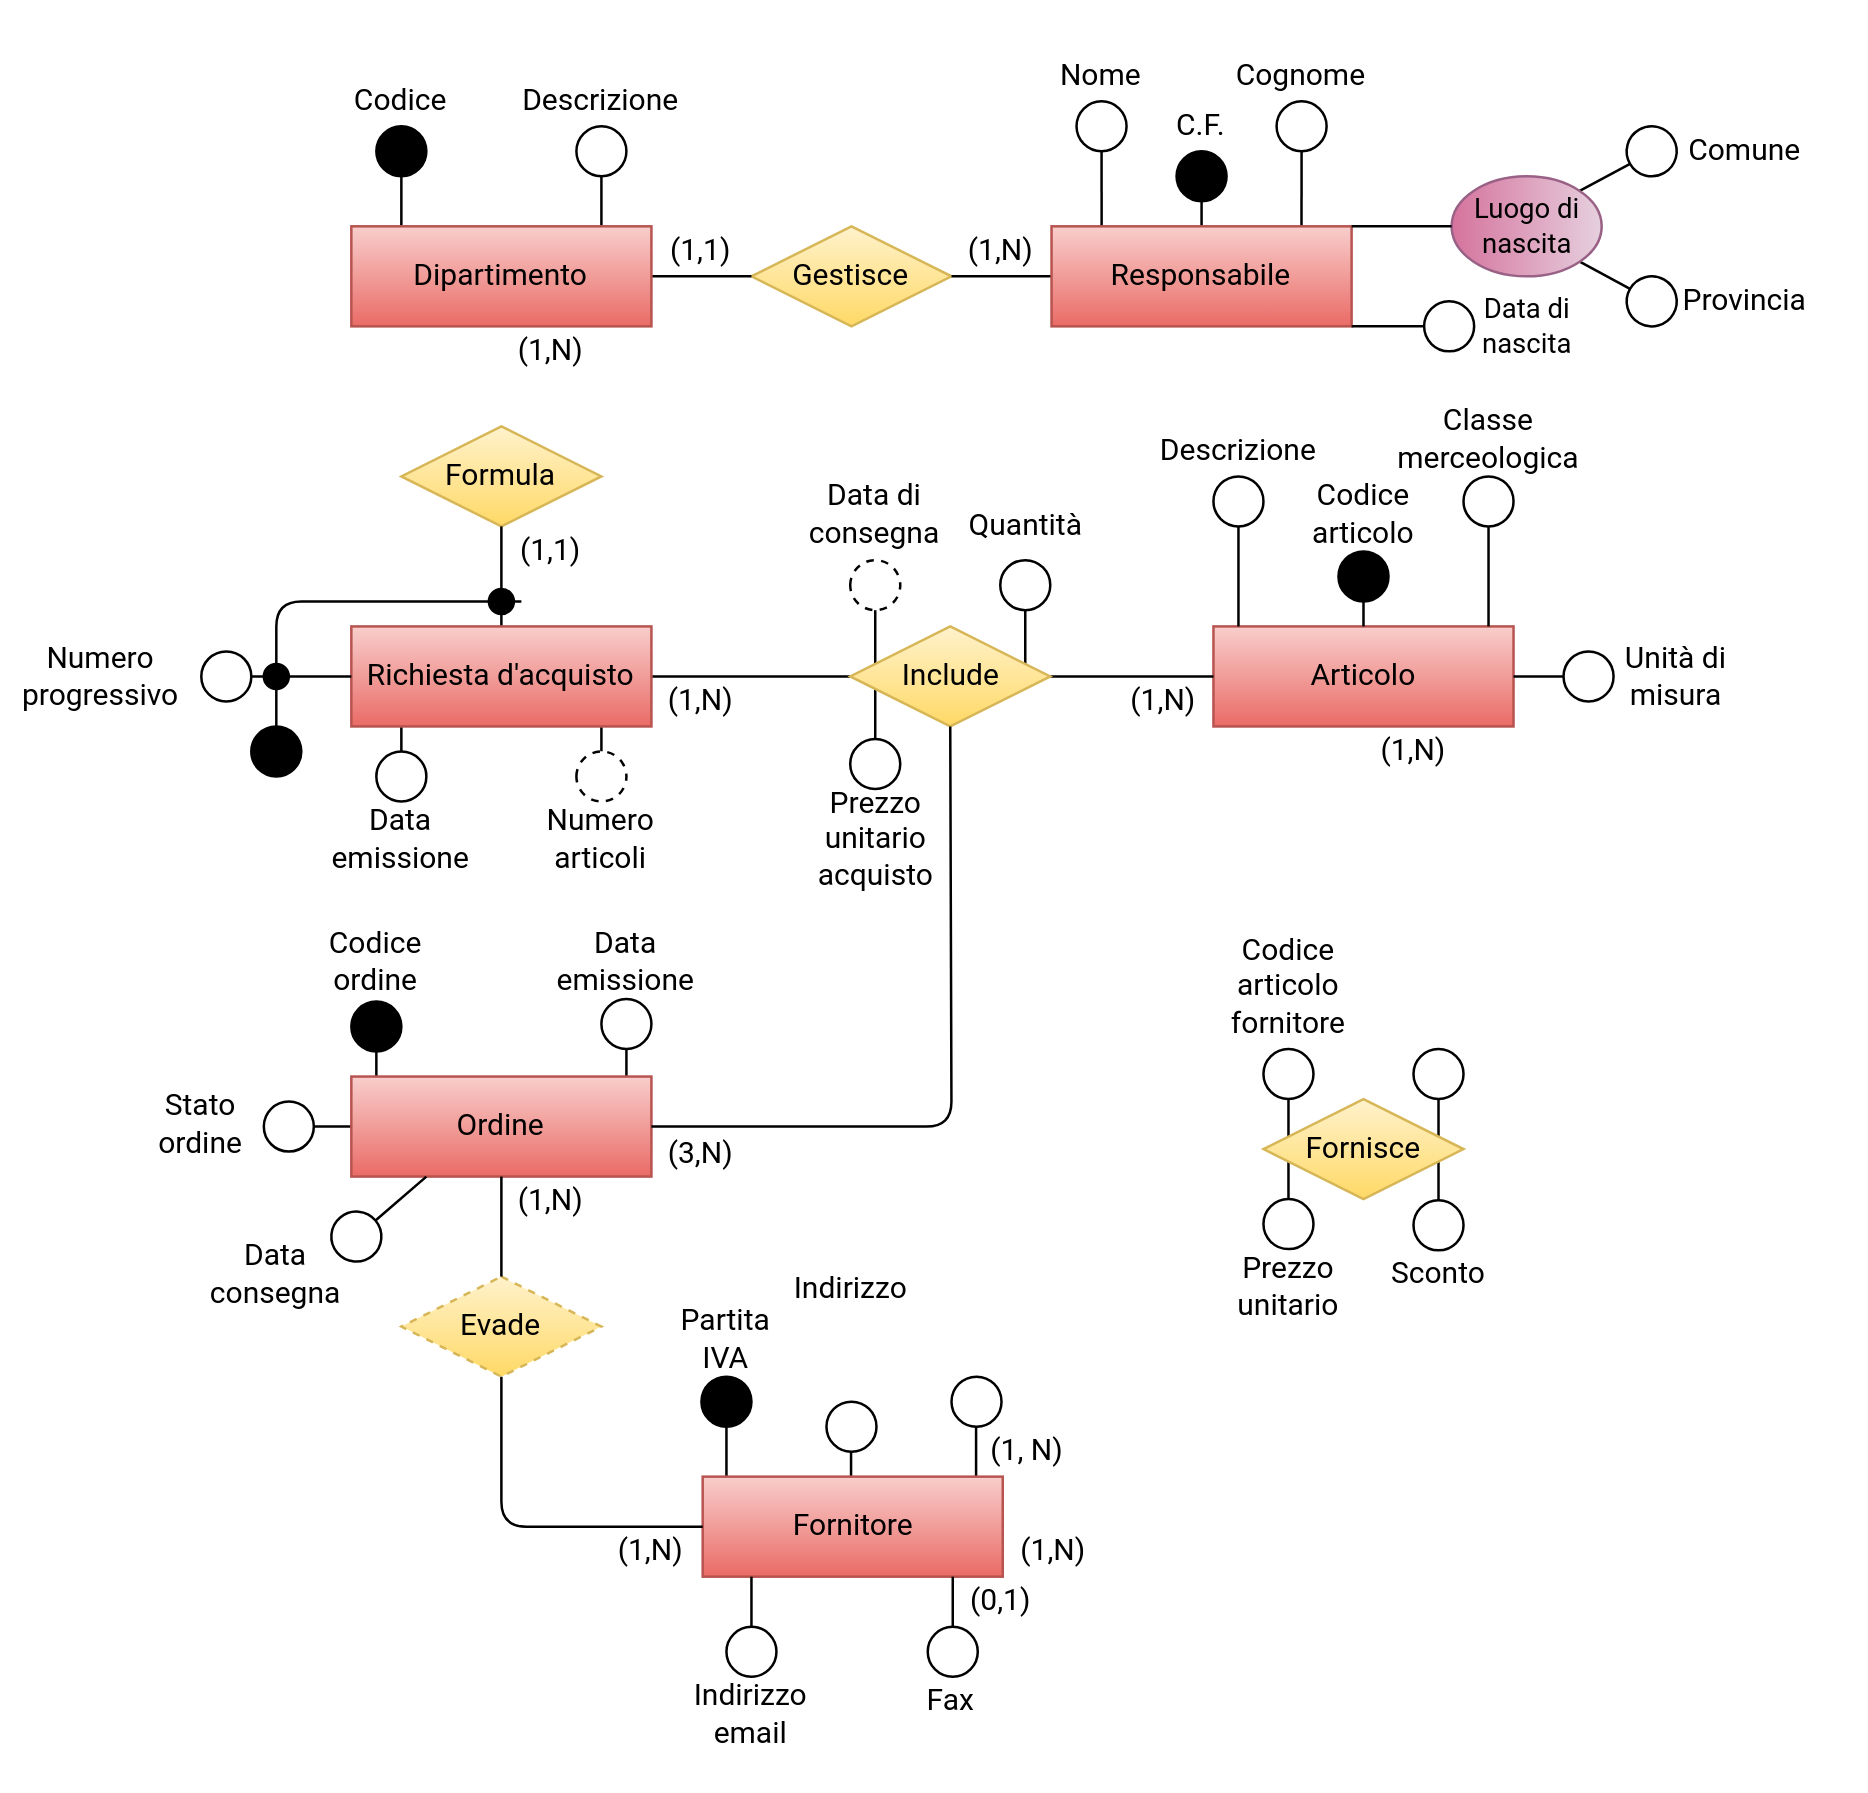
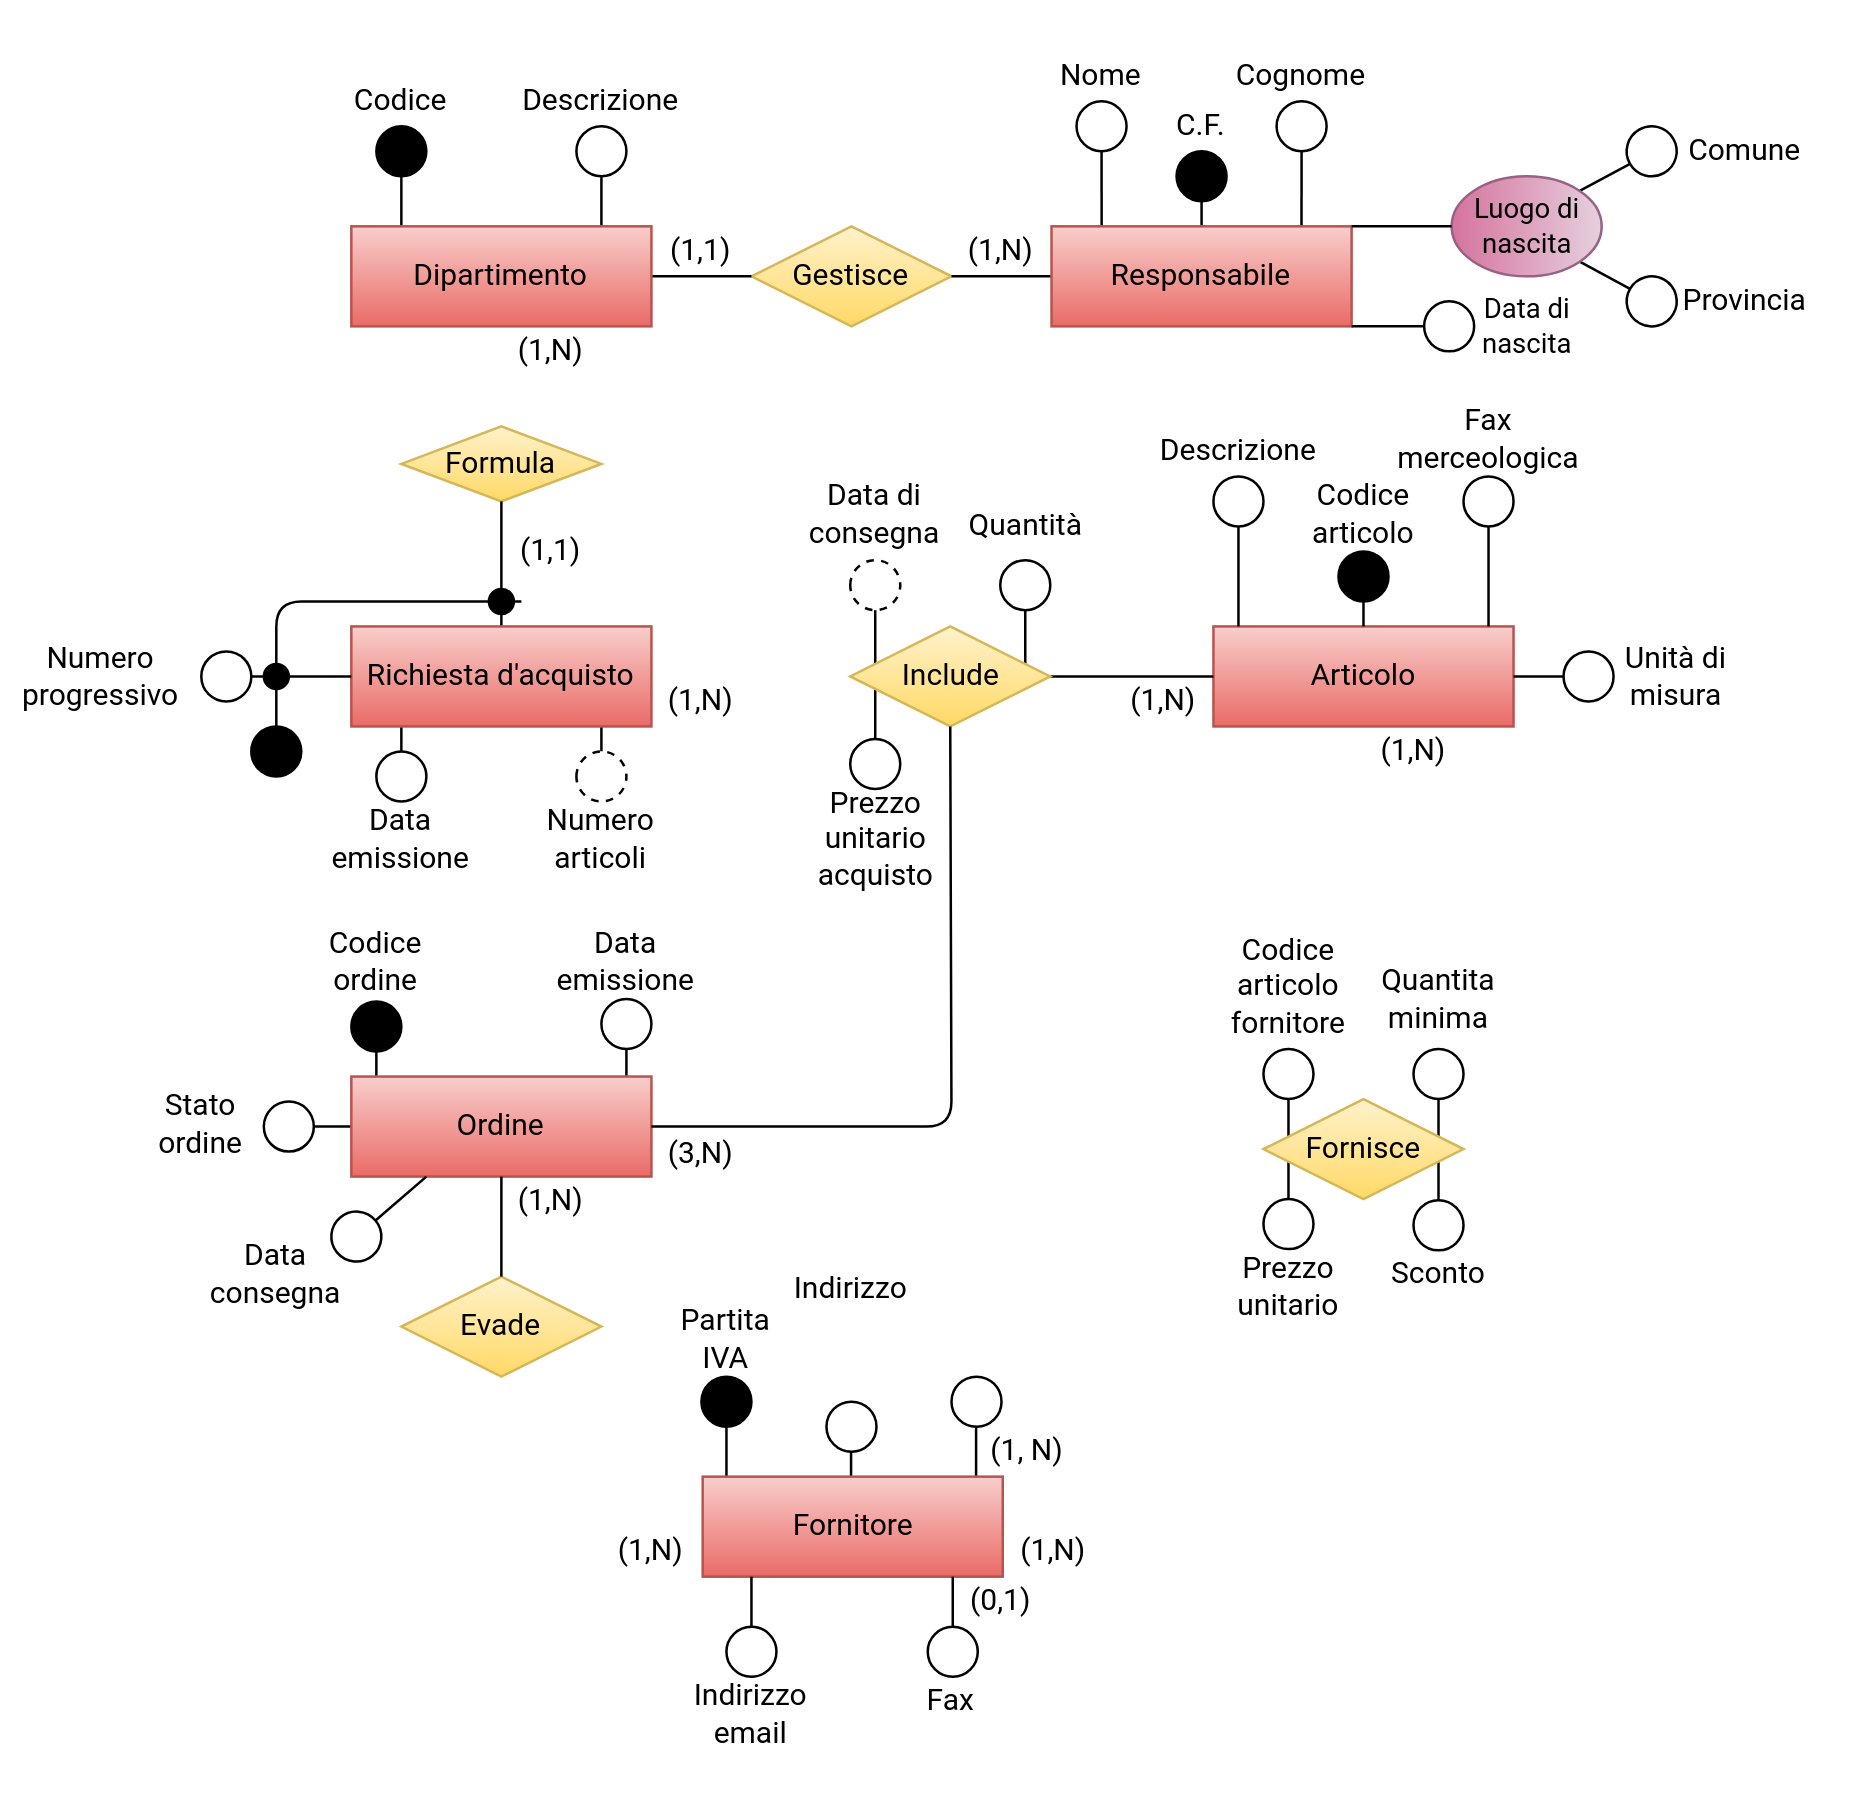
(1489, 439) -> (1489, 439)
(501, 476) -> (501, 464)
(751, 676) -> none
none -> (1438, 999)
(501, 1326) -> (501, 1326)
(535, 1526) -> none
